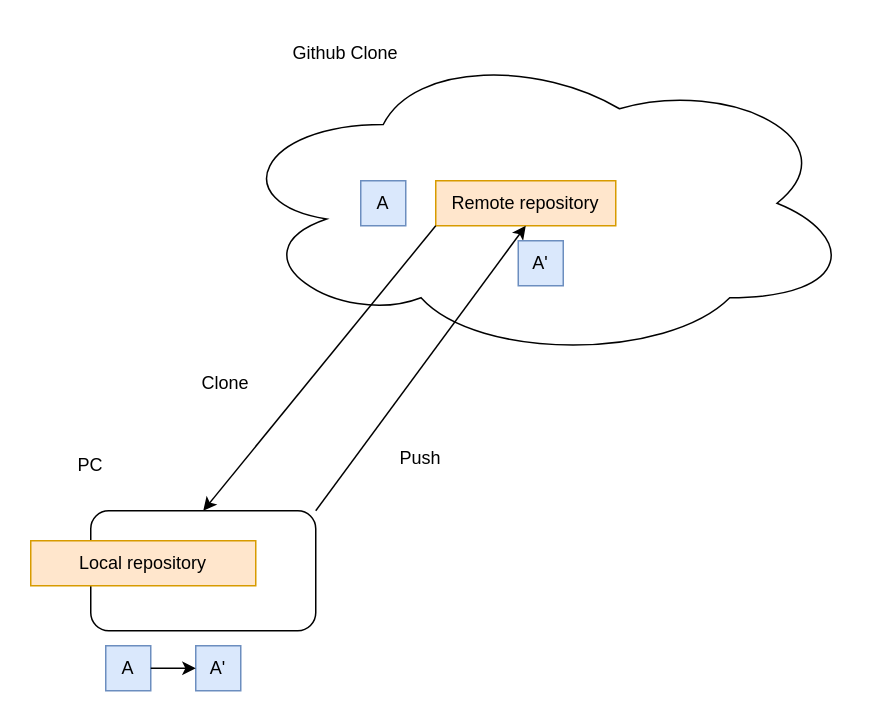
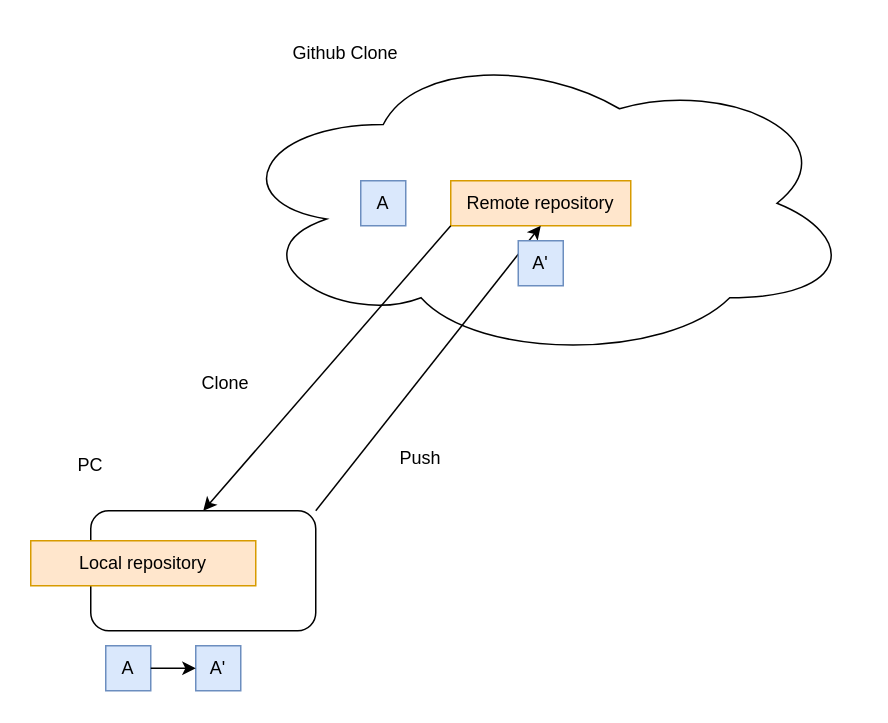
(526, 203) -> (541, 203)
